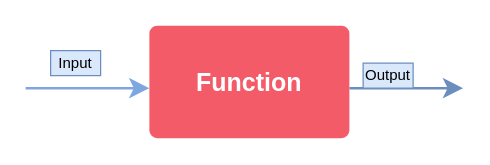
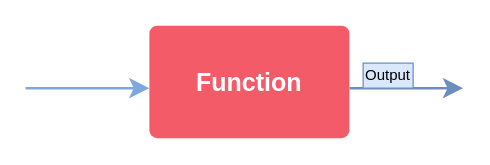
(76, 63) -> none
